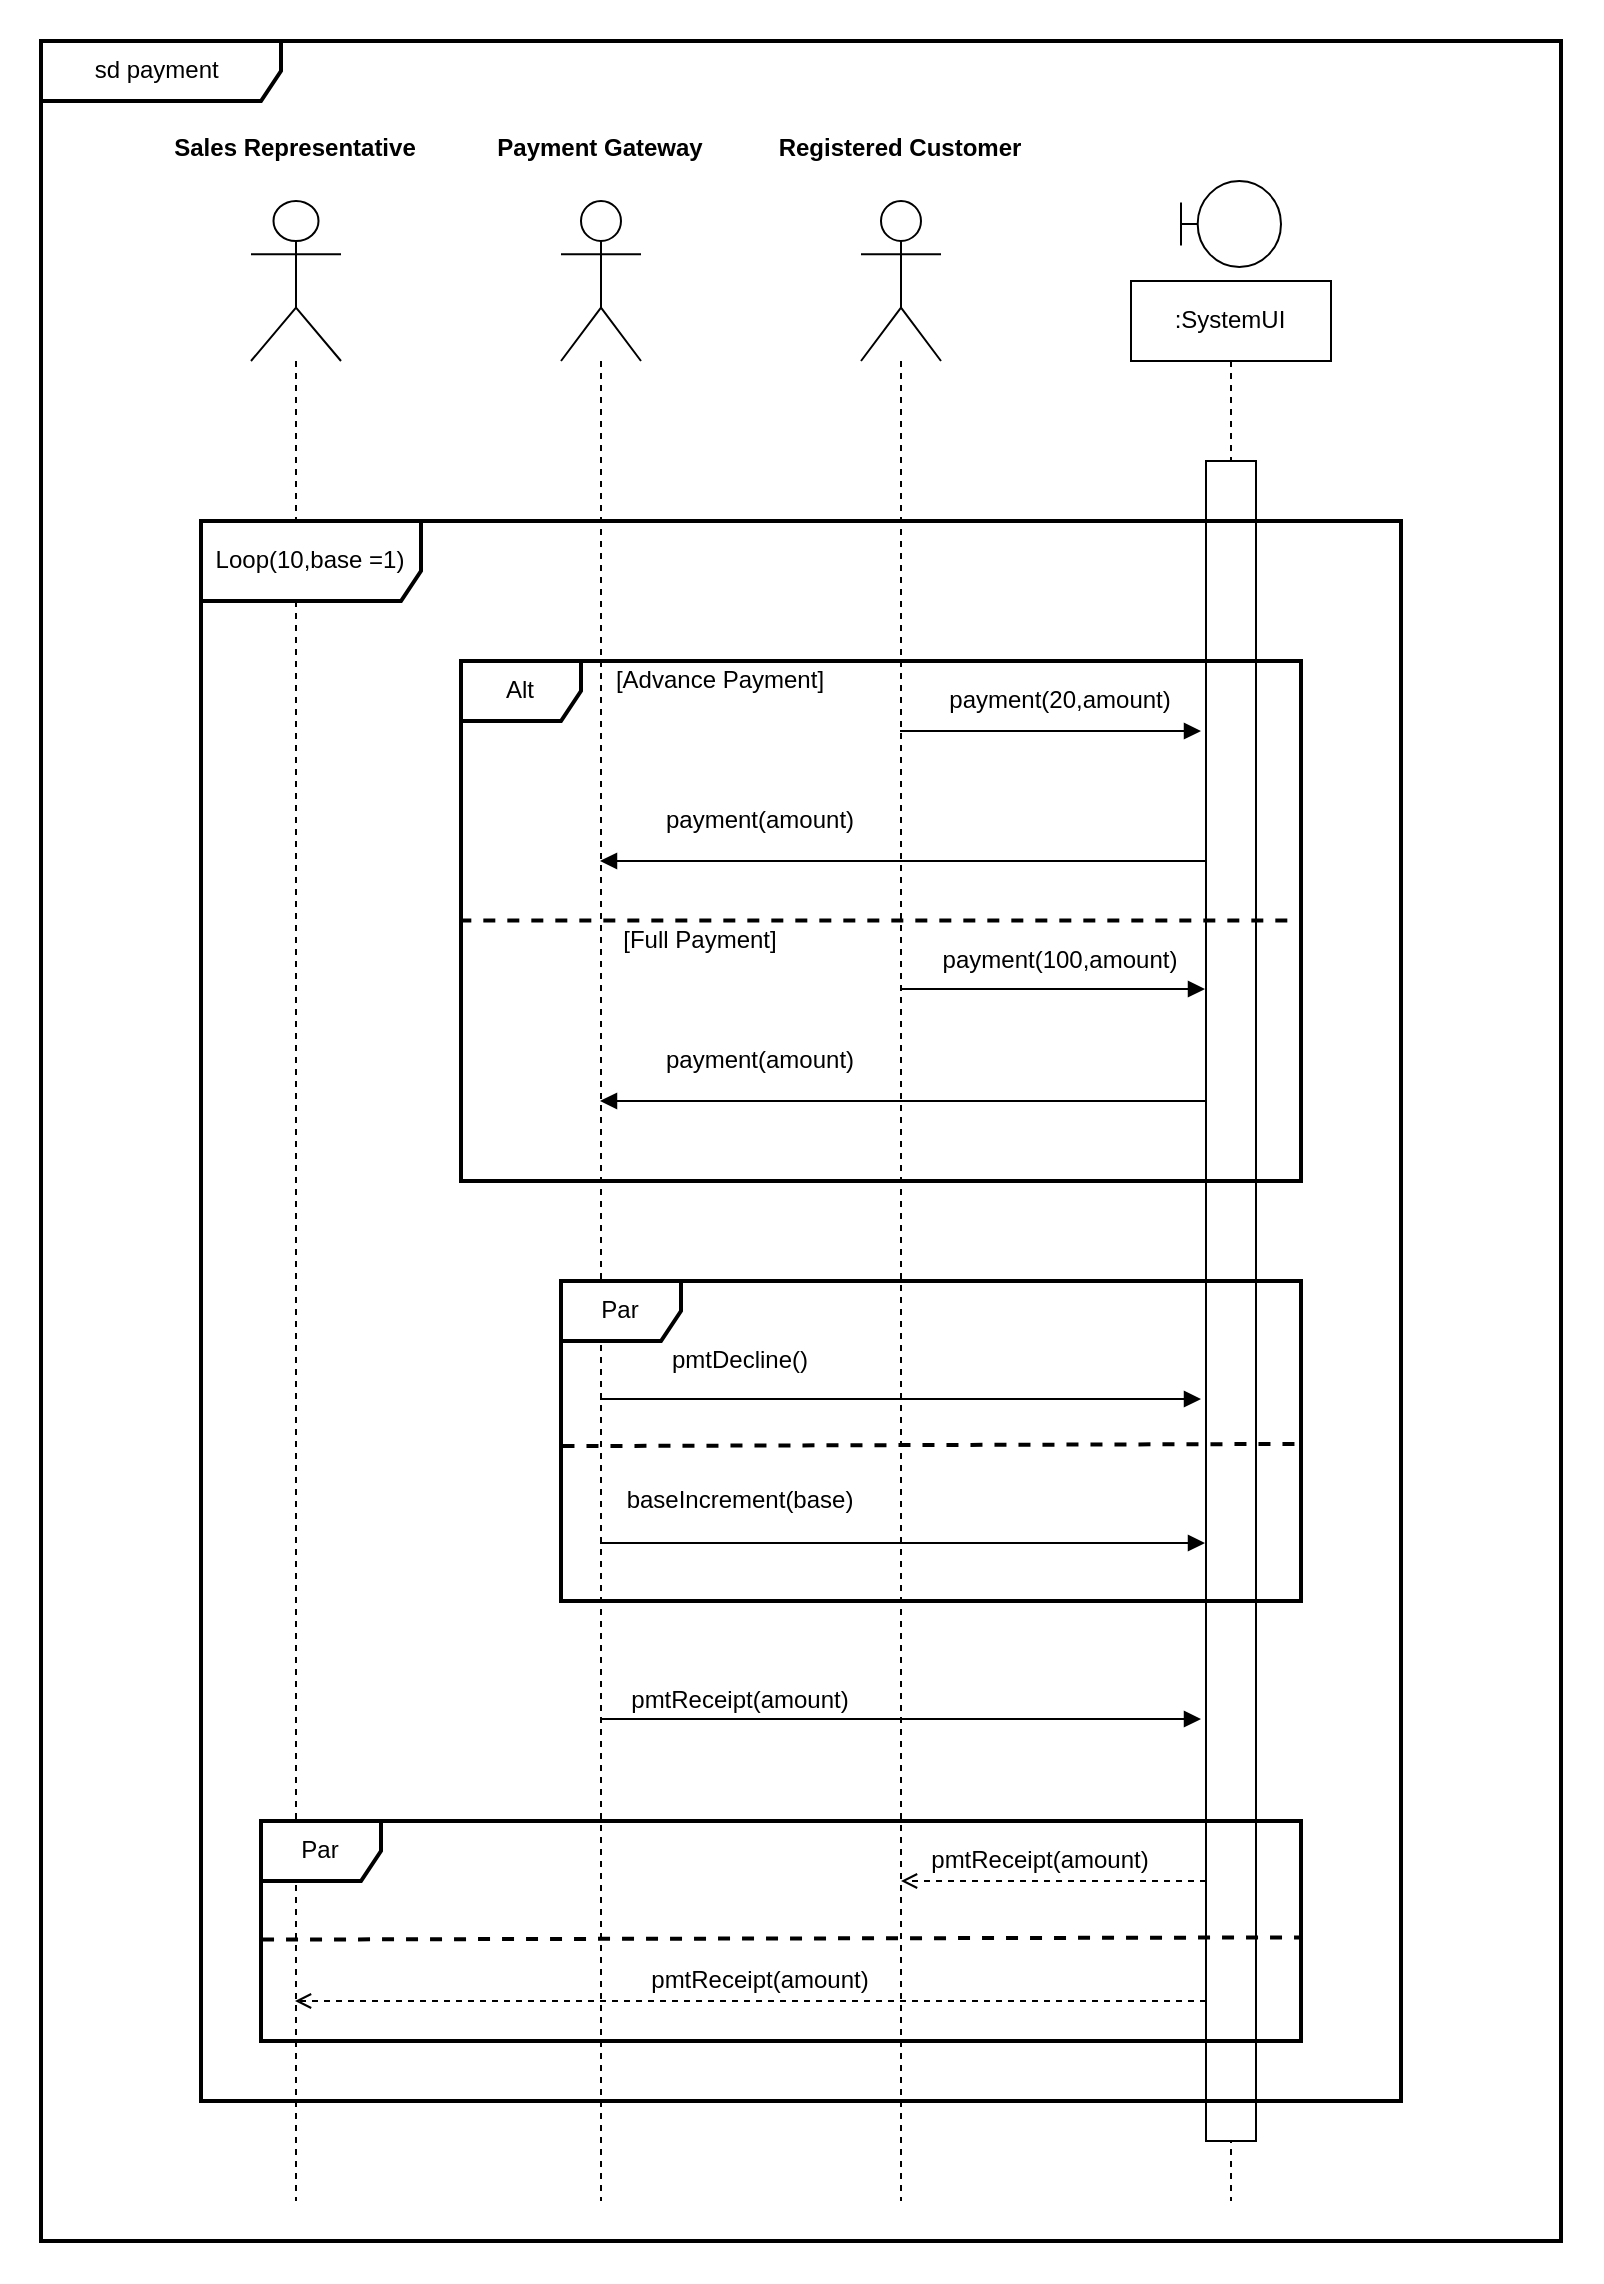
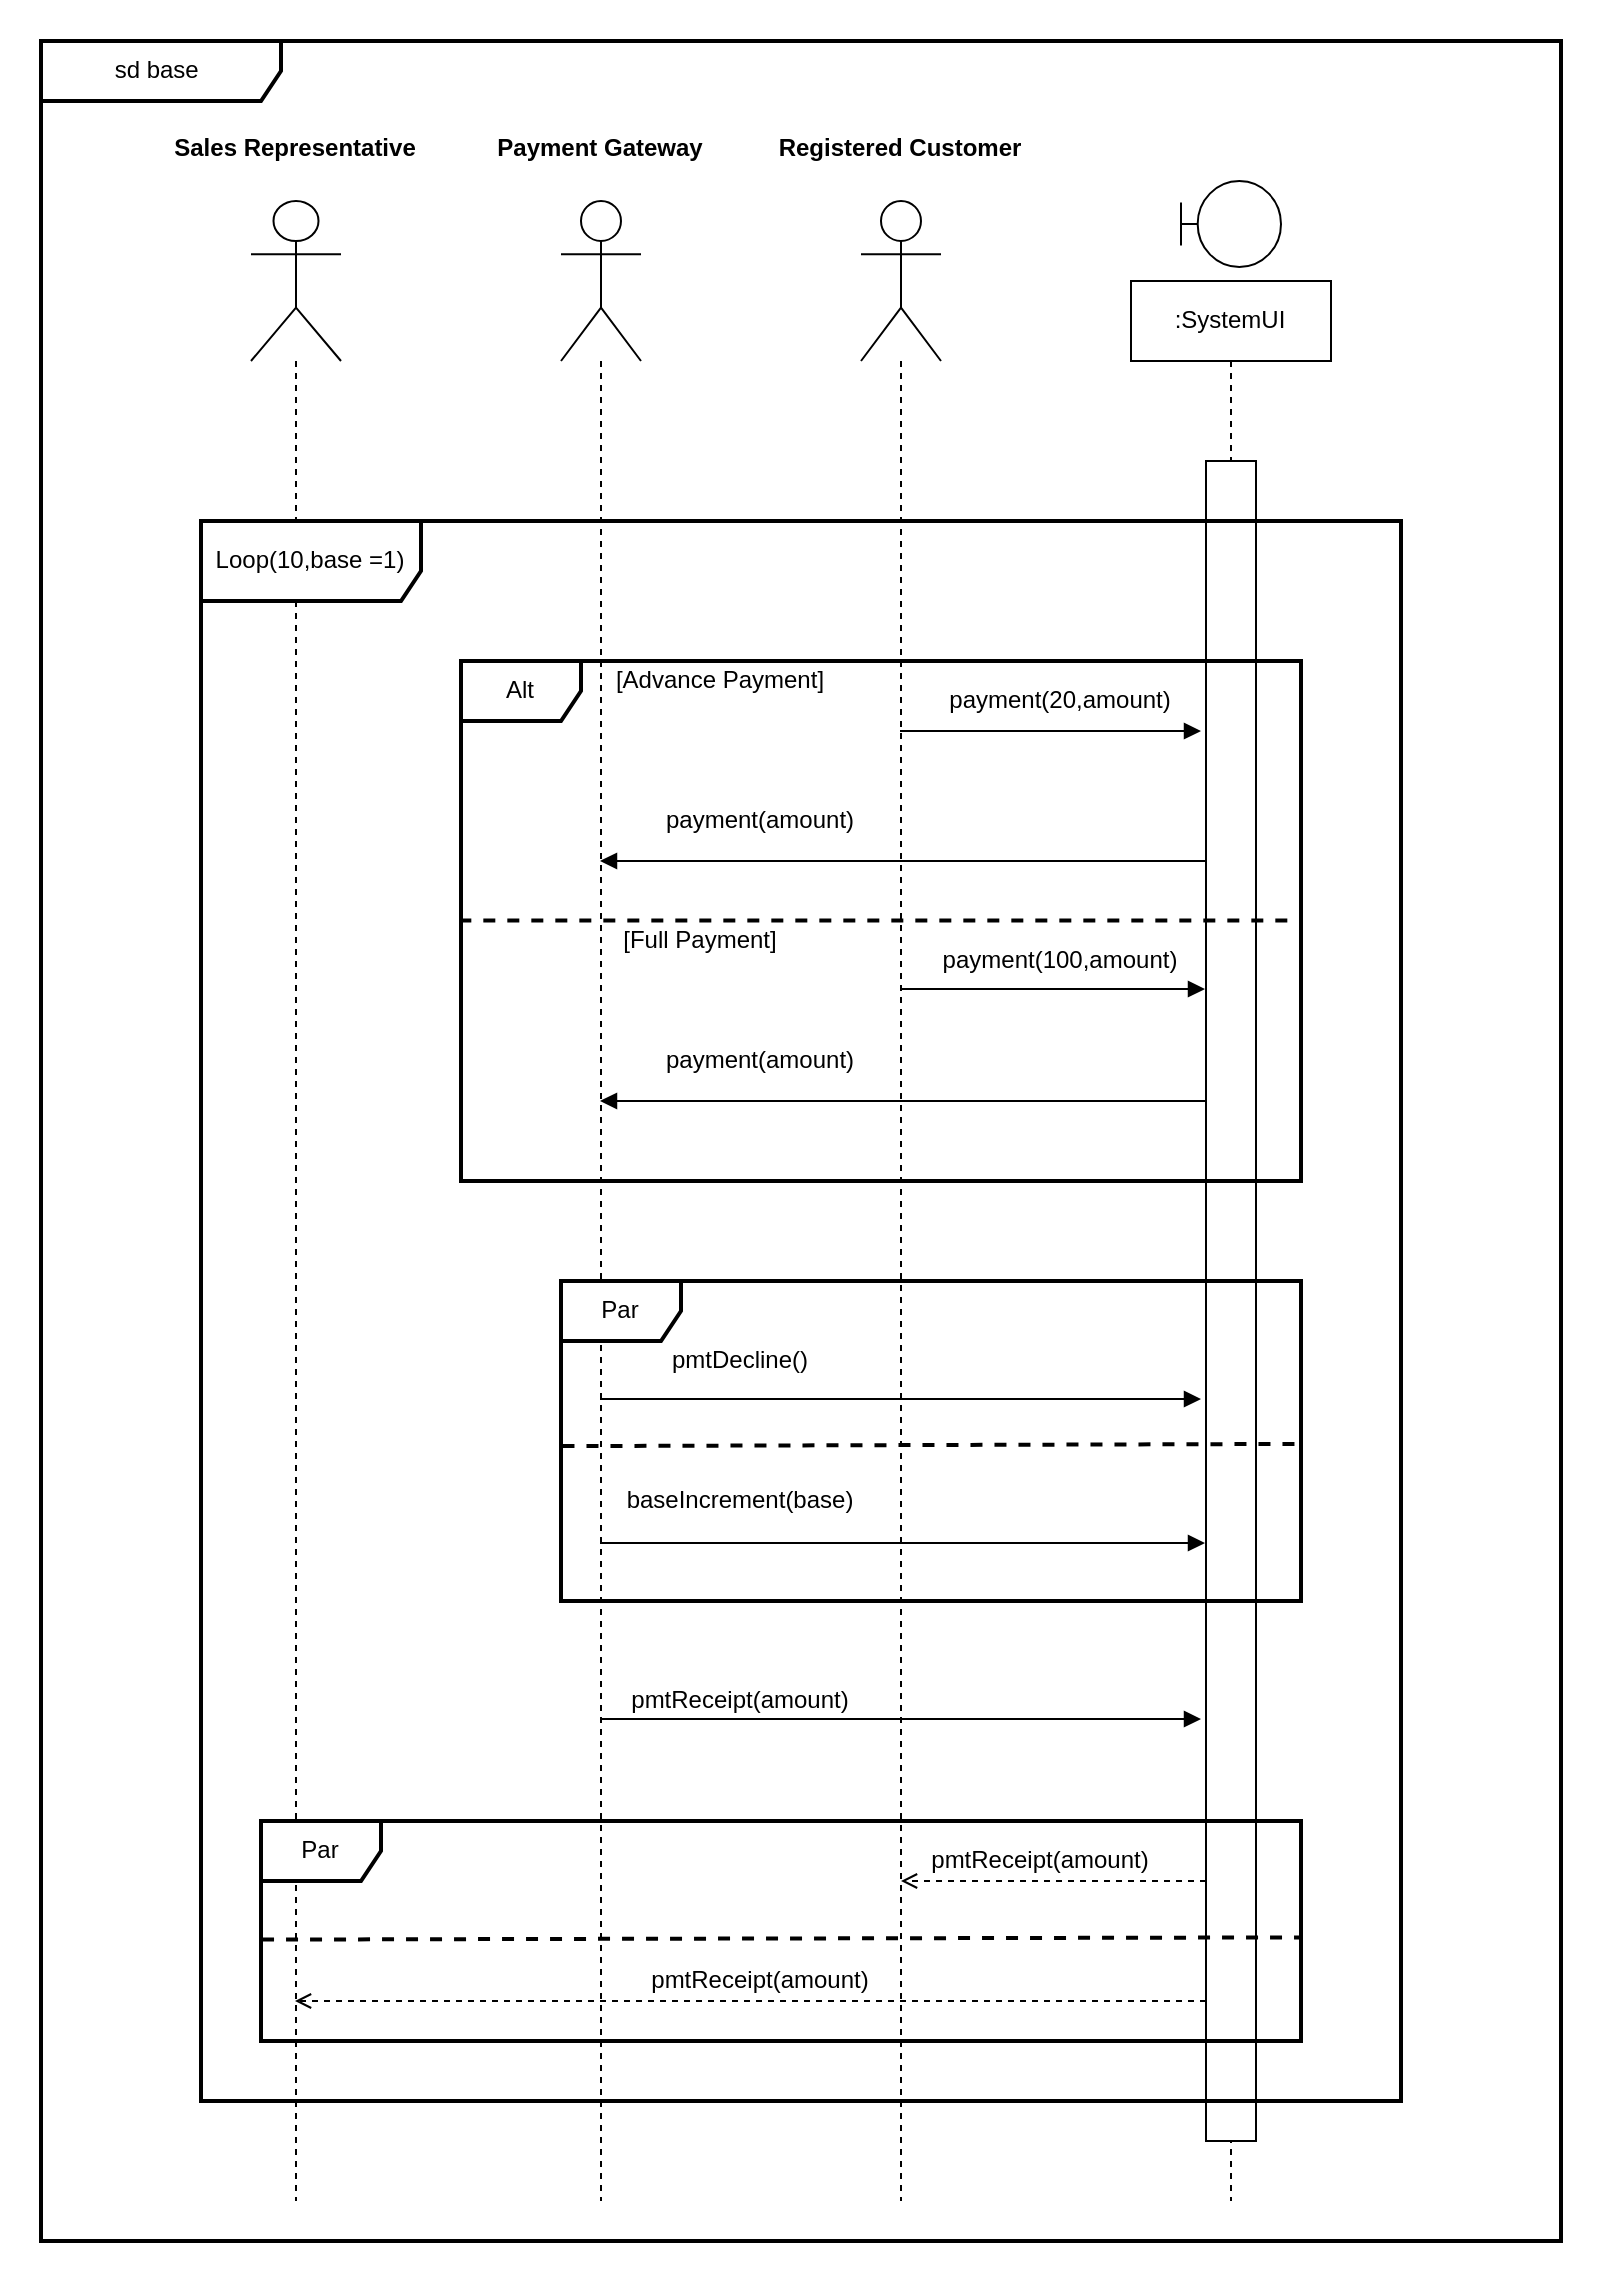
(161, 71) -> (161, 71)
